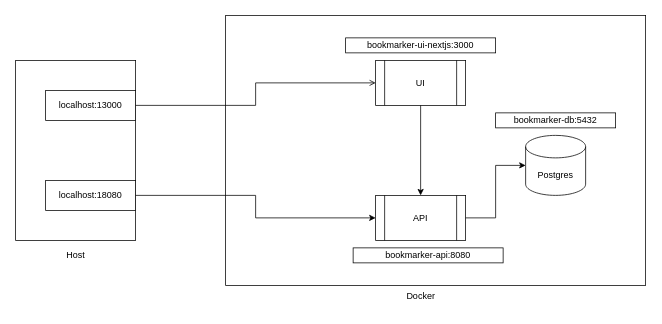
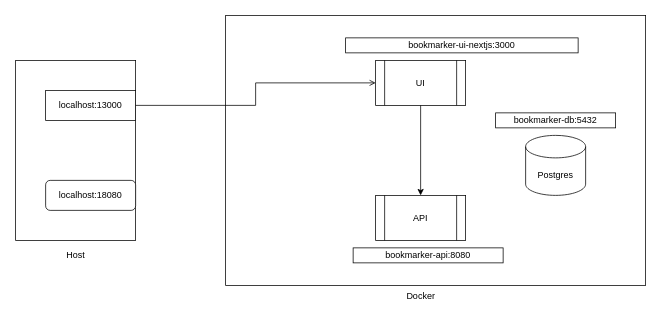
(420, 45) -> (462, 45)
(495, 181) -> none
(90, 195) -> (90, 195)
(207, 195) -> none
